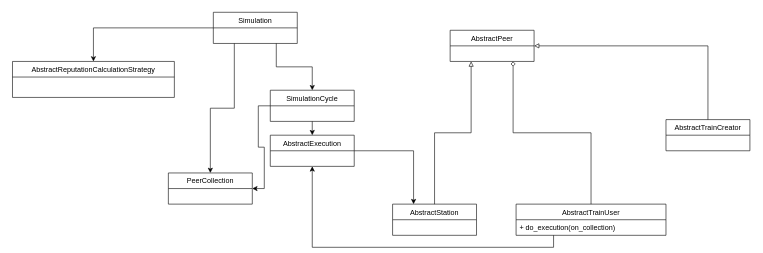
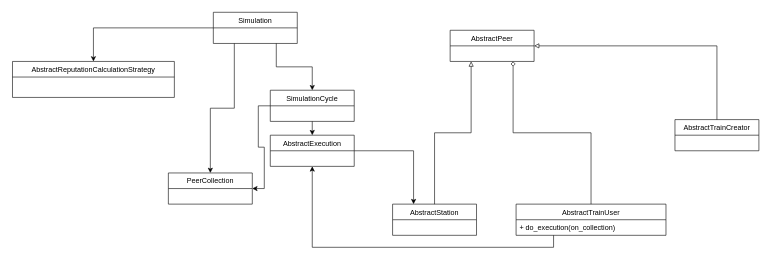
(708, 135) -> (717, 135)
